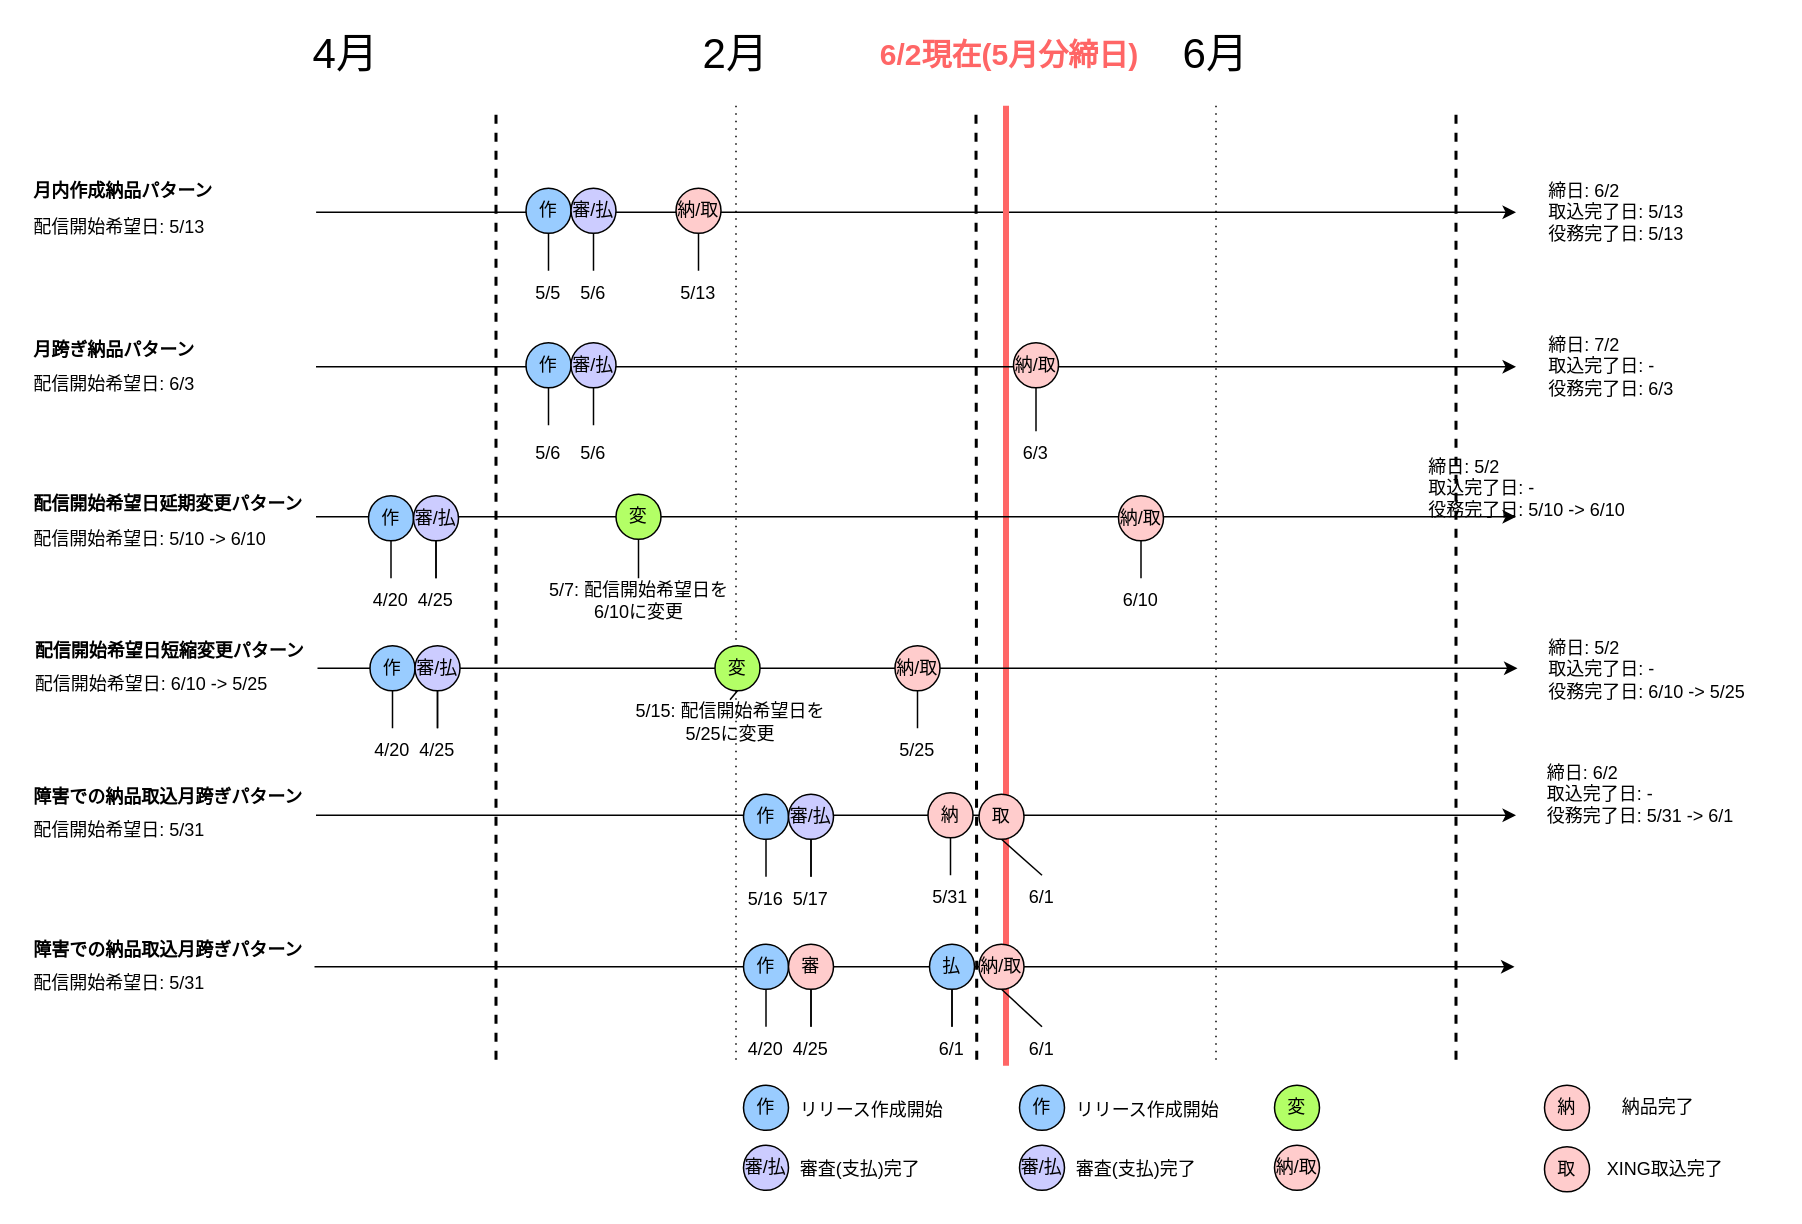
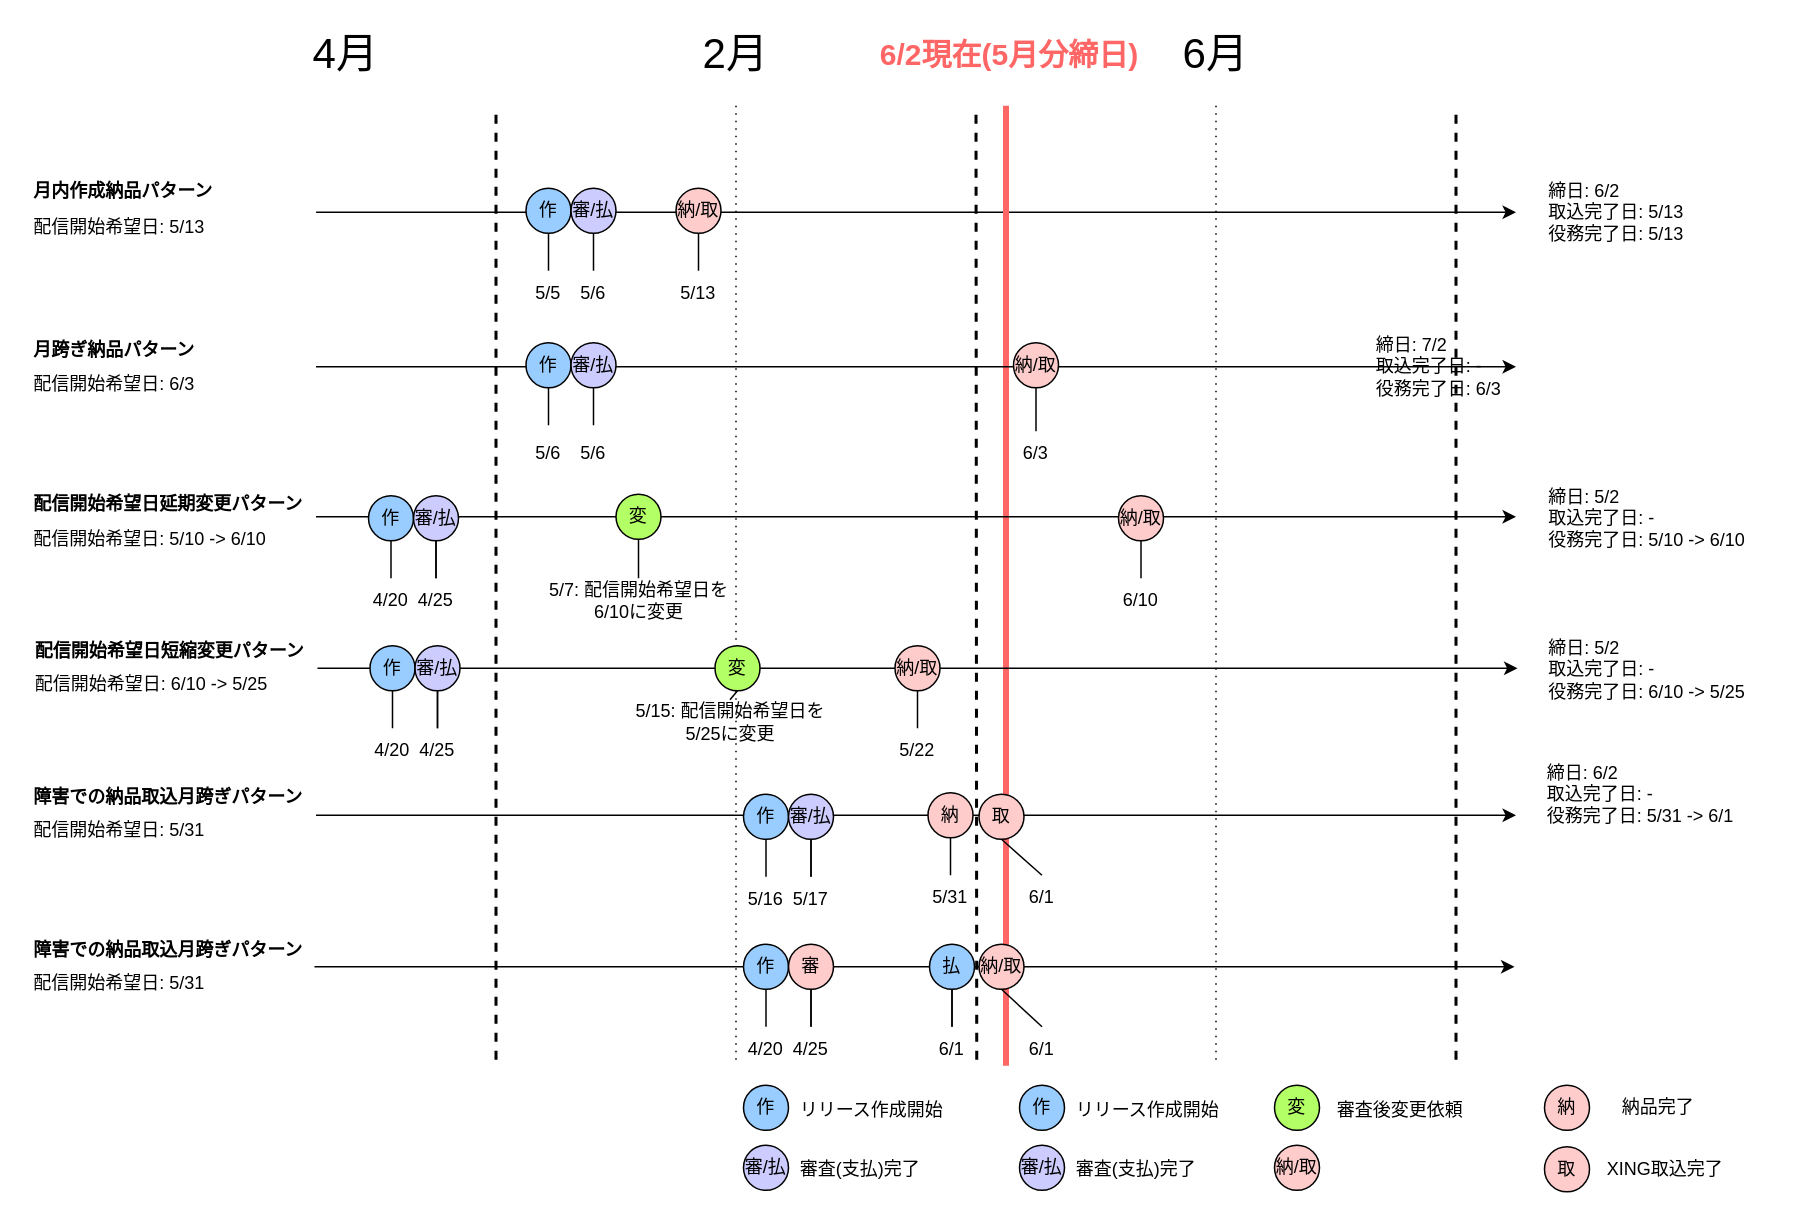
(1636, 367) -> (1463, 367)
(1531, 488) -> (1651, 518)
(917, 751) -> (917, 751)
none -> (1409, 1111)
